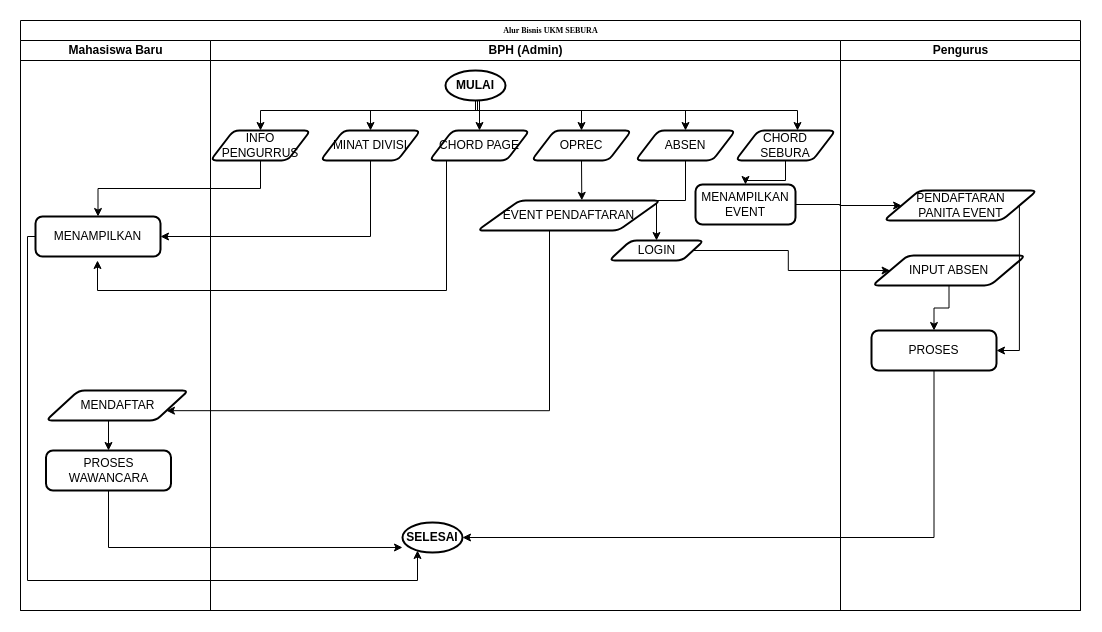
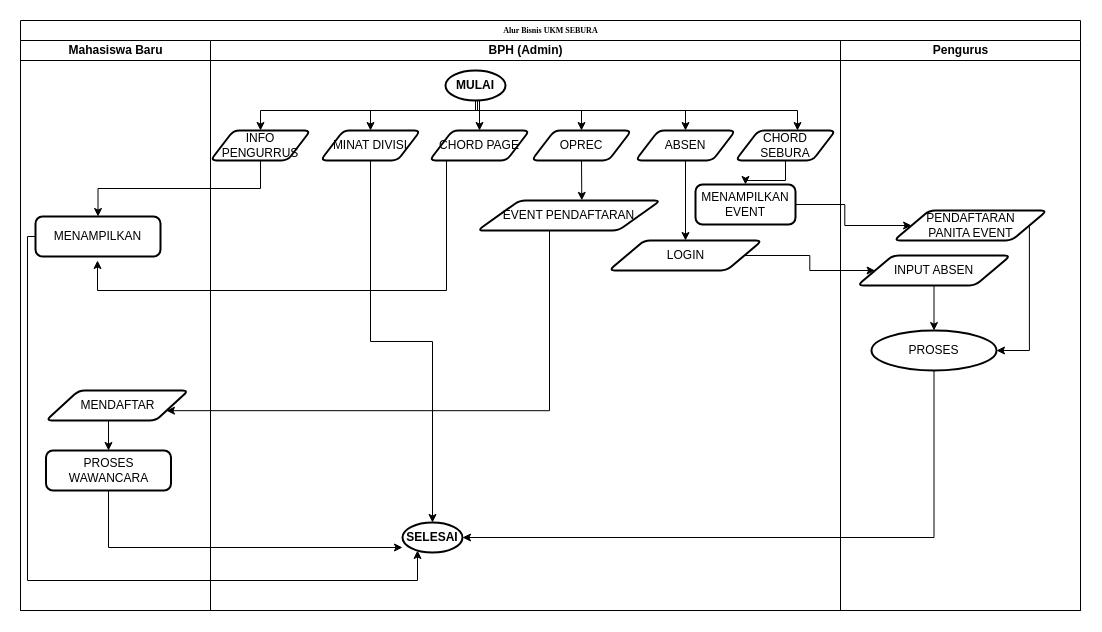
(961, 206) -> (971, 226)
(270, 237) -> (433, 344)
(657, 251) -> (686, 256)
(949, 271) -> (934, 271)
(934, 351) -> (934, 351)
